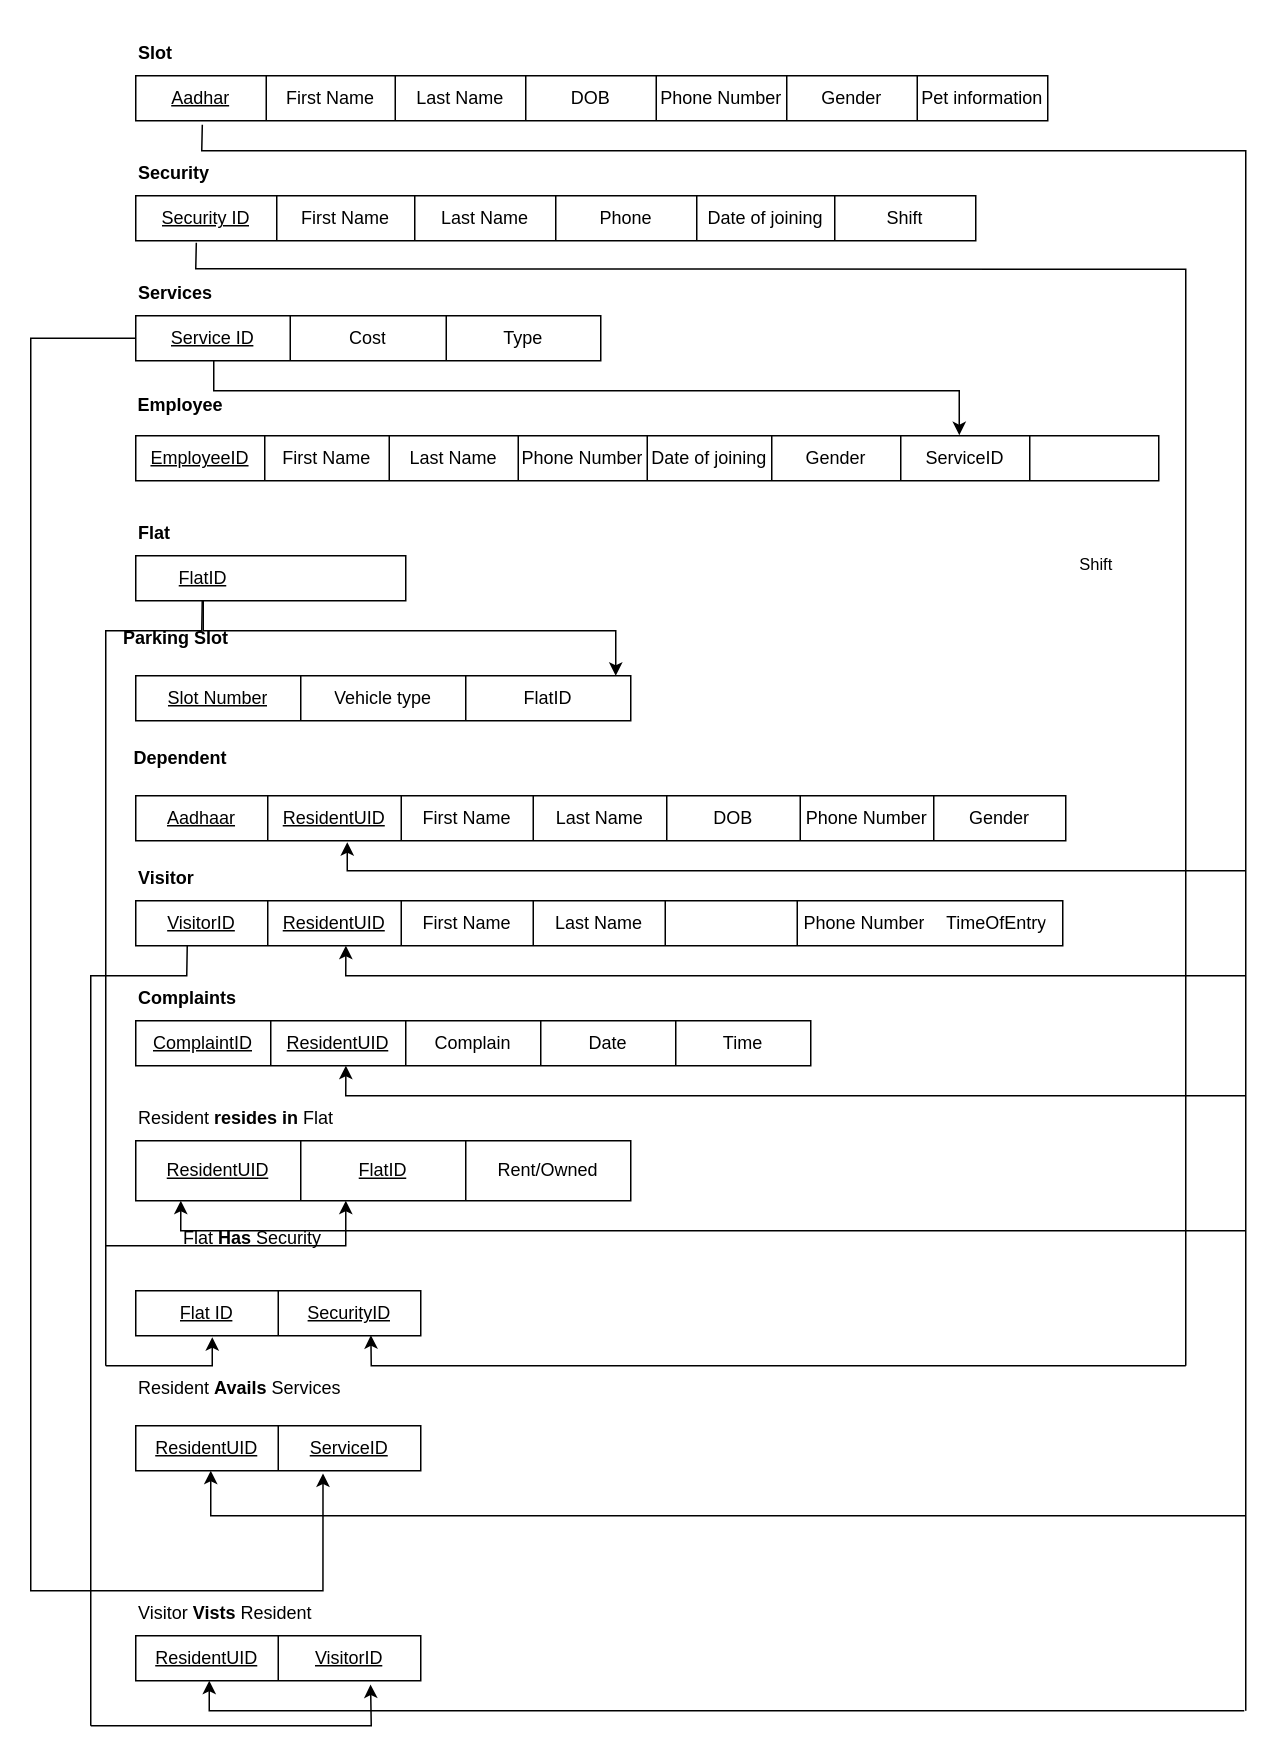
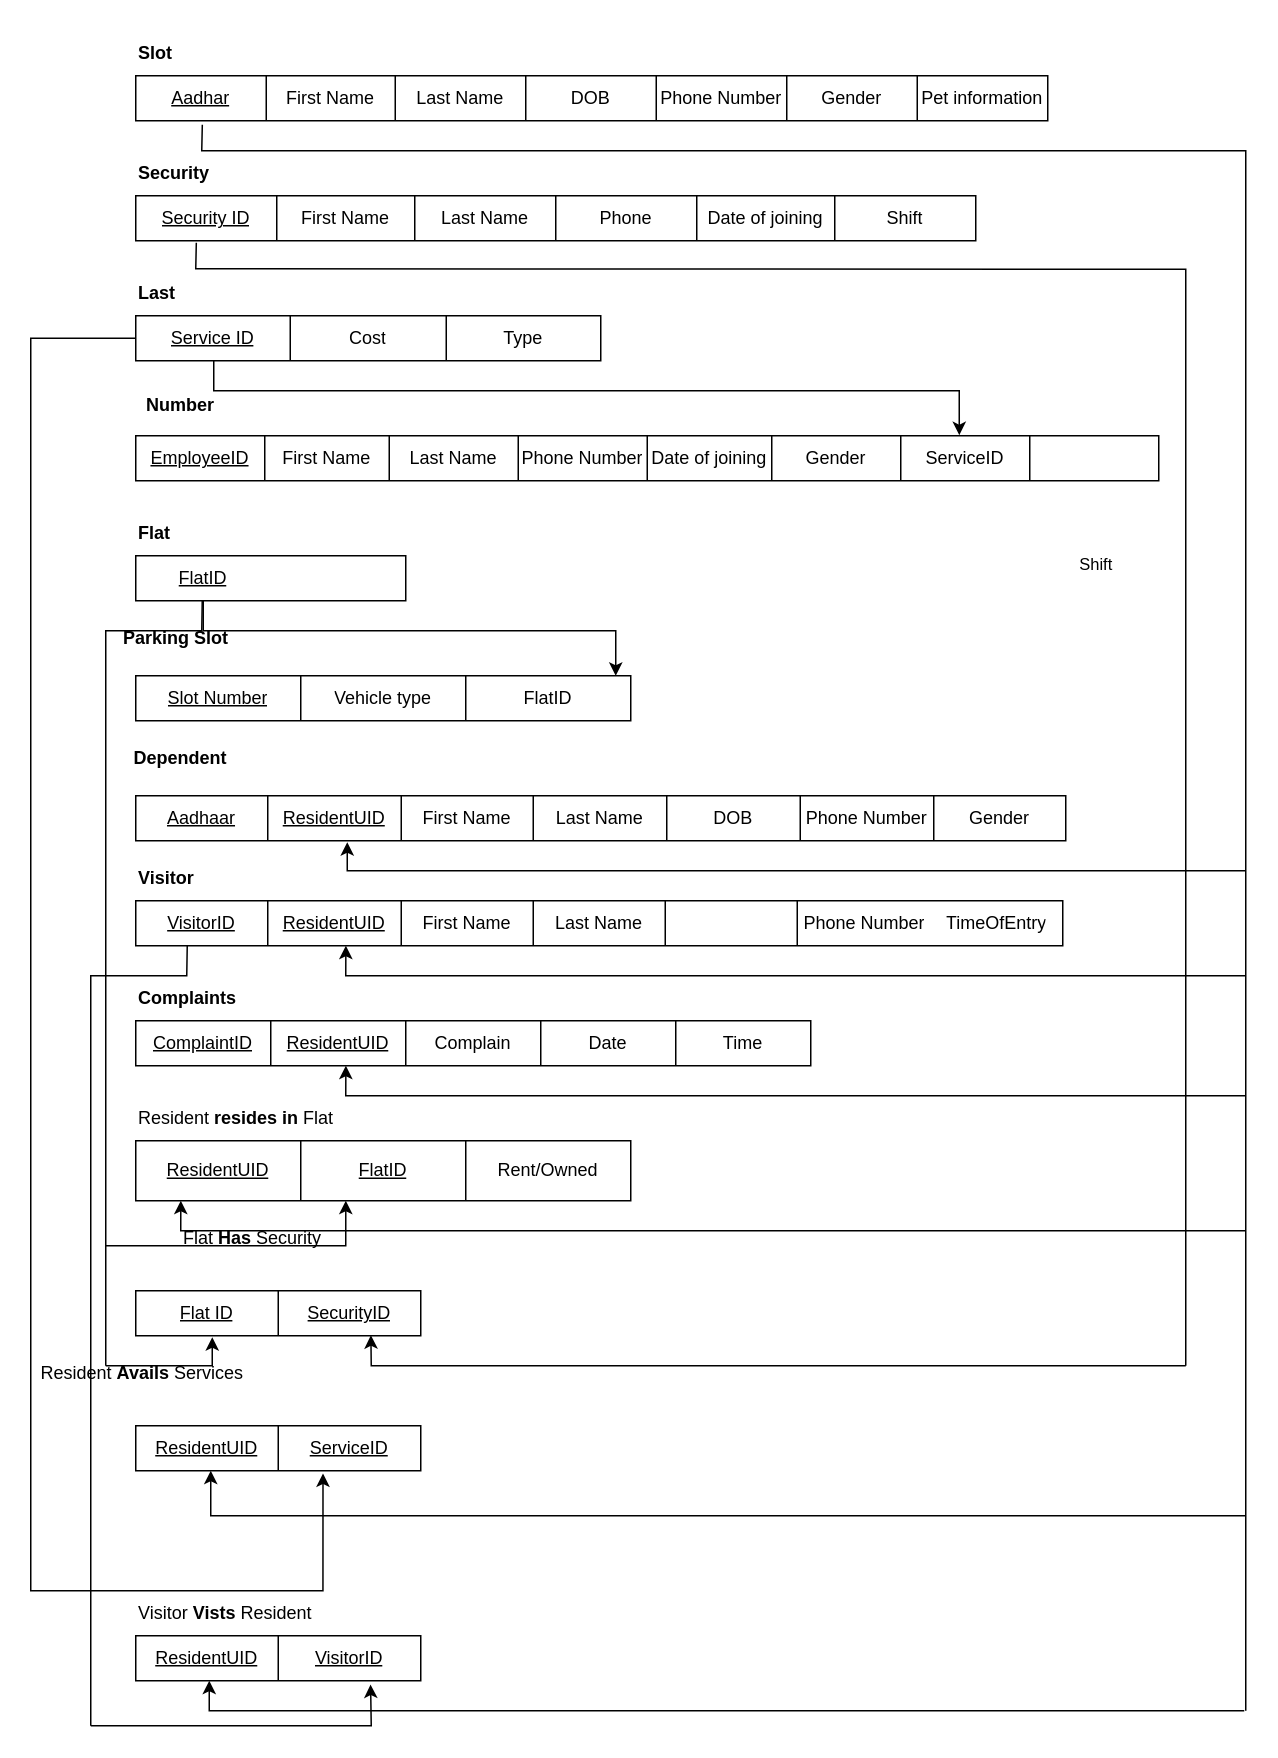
(177, 293) -> (159, 293)
(181, 406) -> (181, 406)
(248, 1388) -> (151, 1373)
